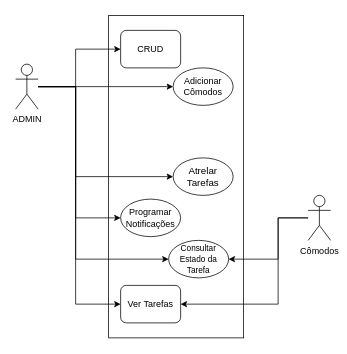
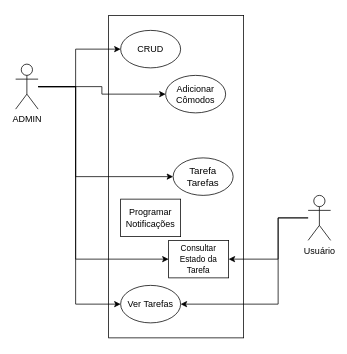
(150, 49) -> (150, 49)
(203, 87) -> (195, 94)
(203, 177) -> (203, 177)
(114, 218) -> none
(150, 218) -> (150, 218)
(320, 251) -> (320, 251)
(198, 259) -> (198, 259)
(150, 304) -> (150, 304)
